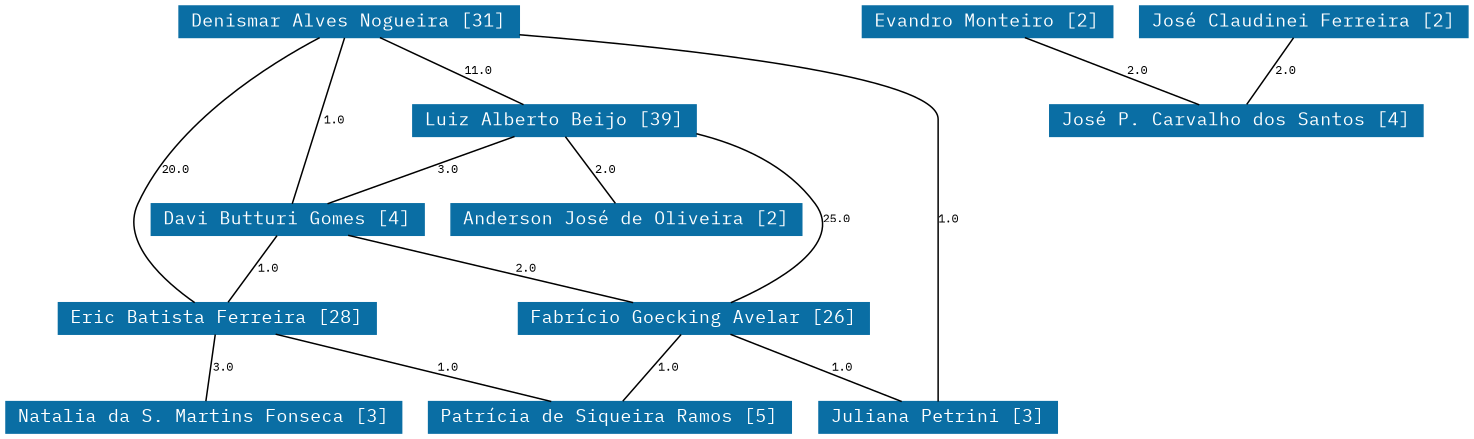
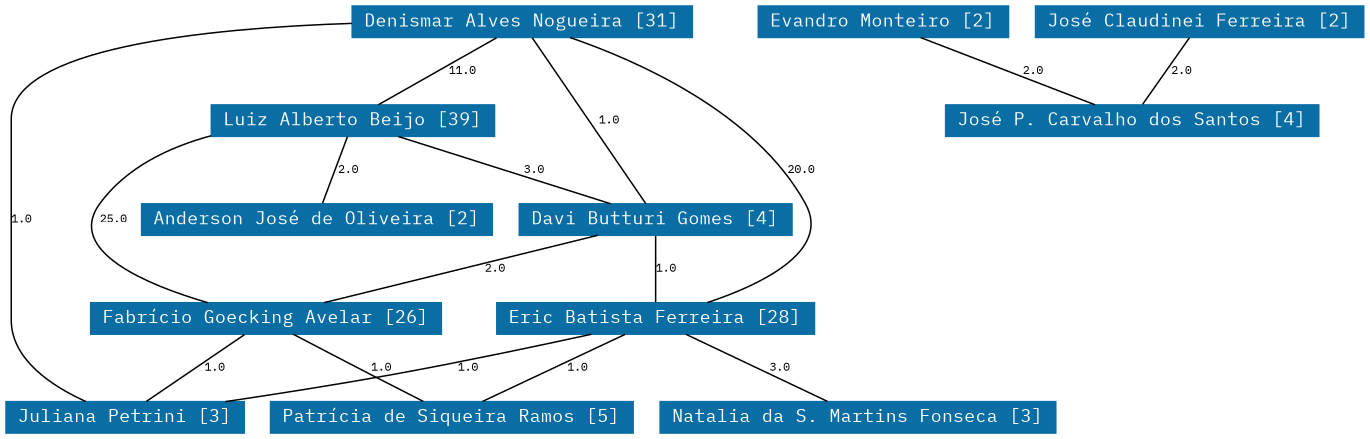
none -> (409, 371)
